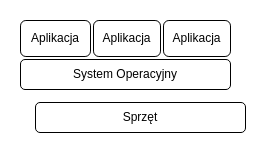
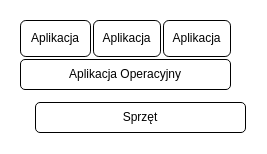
(126, 75) -> (126, 75)
